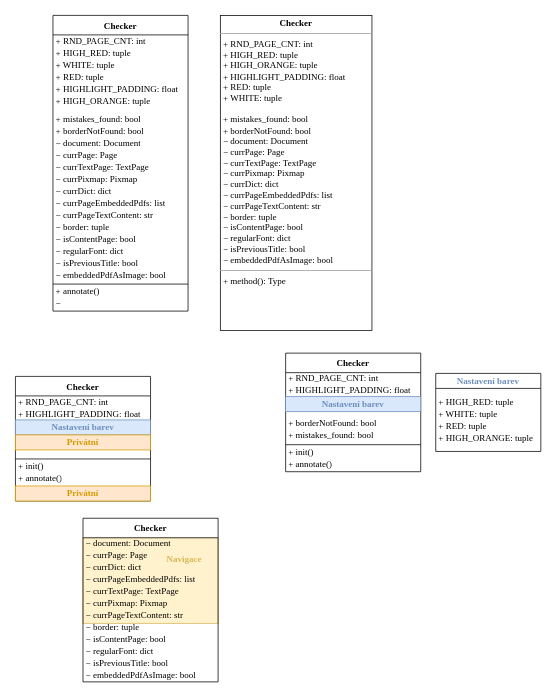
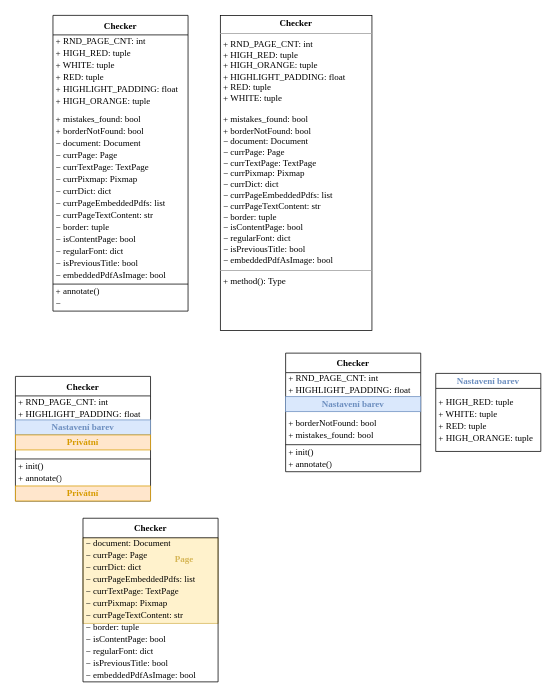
(184, 559) -> (184, 559)
